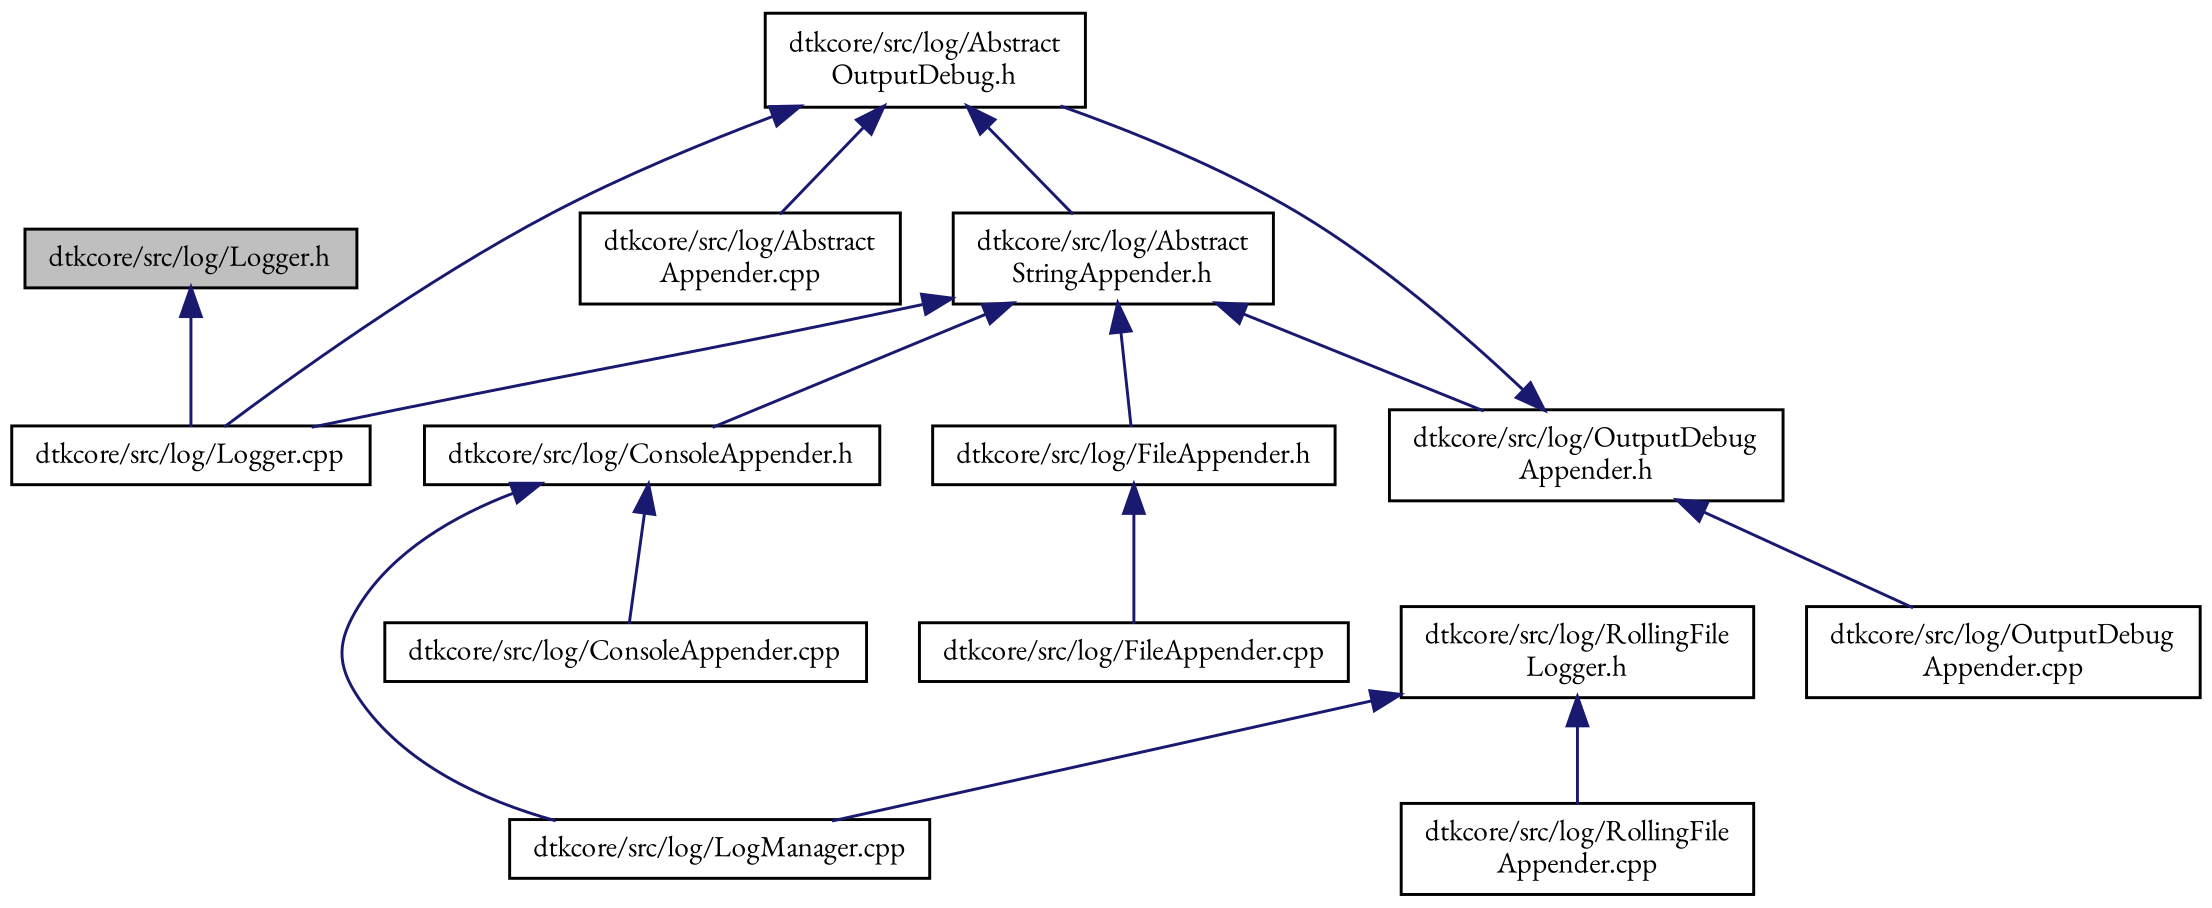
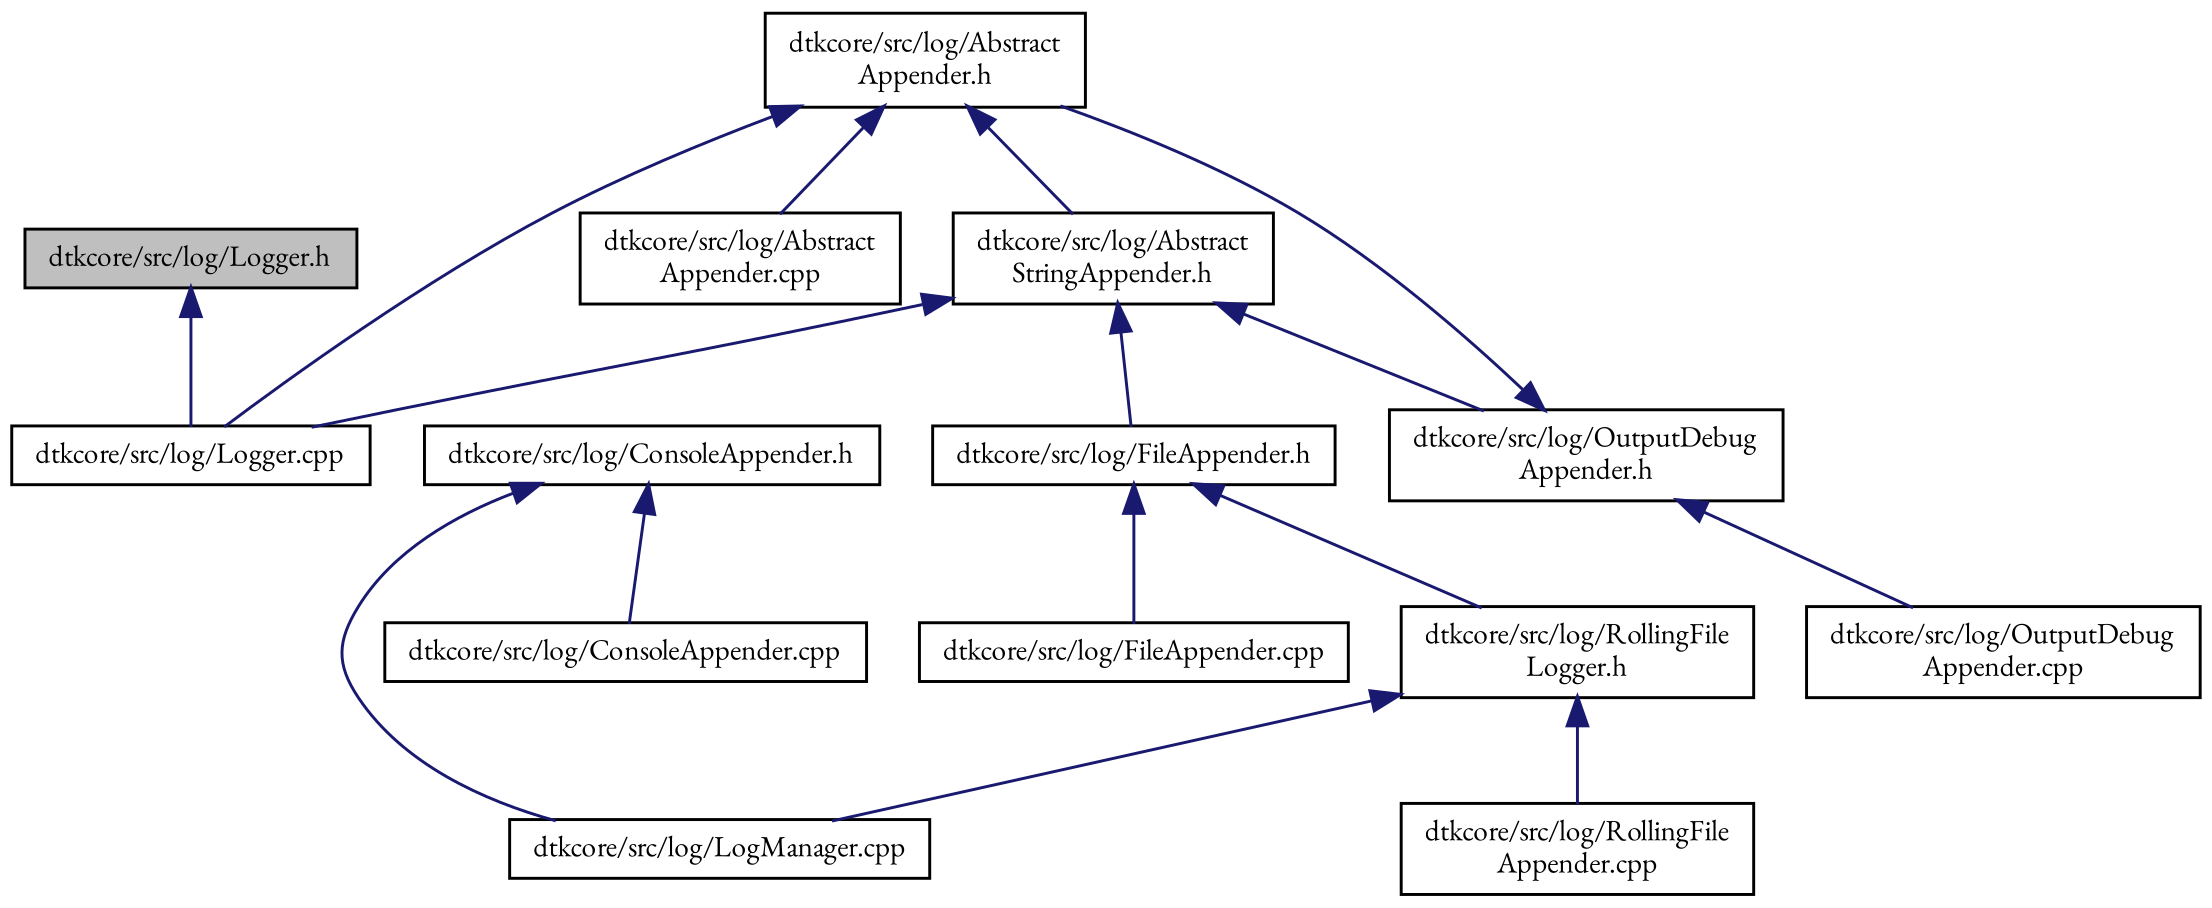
(925, 60) -> (925, 60)
(849, 371) -> none
none -> (1351, 552)
